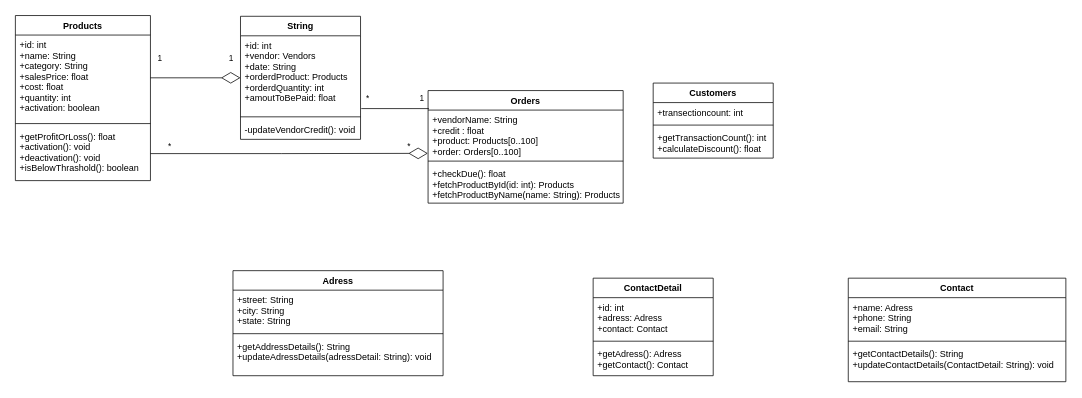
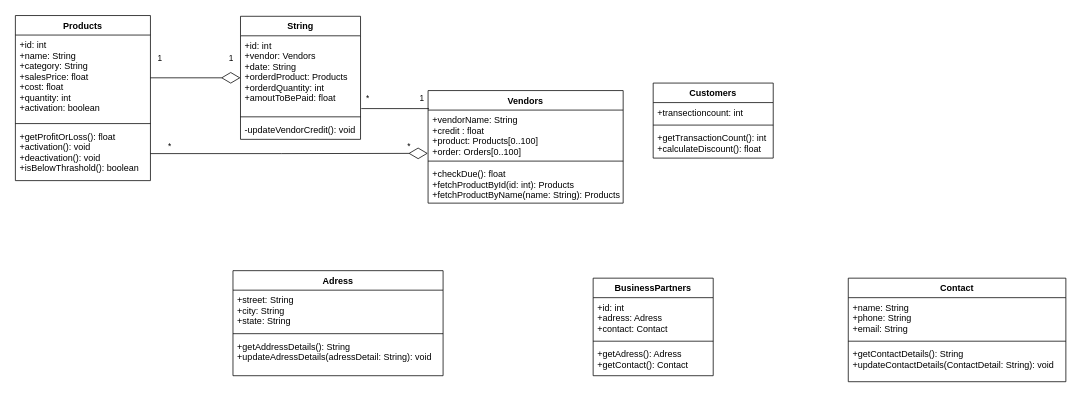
(525, 101) -> (525, 101)
(653, 288) -> (653, 288)
(882, 308) -> (881, 308)
